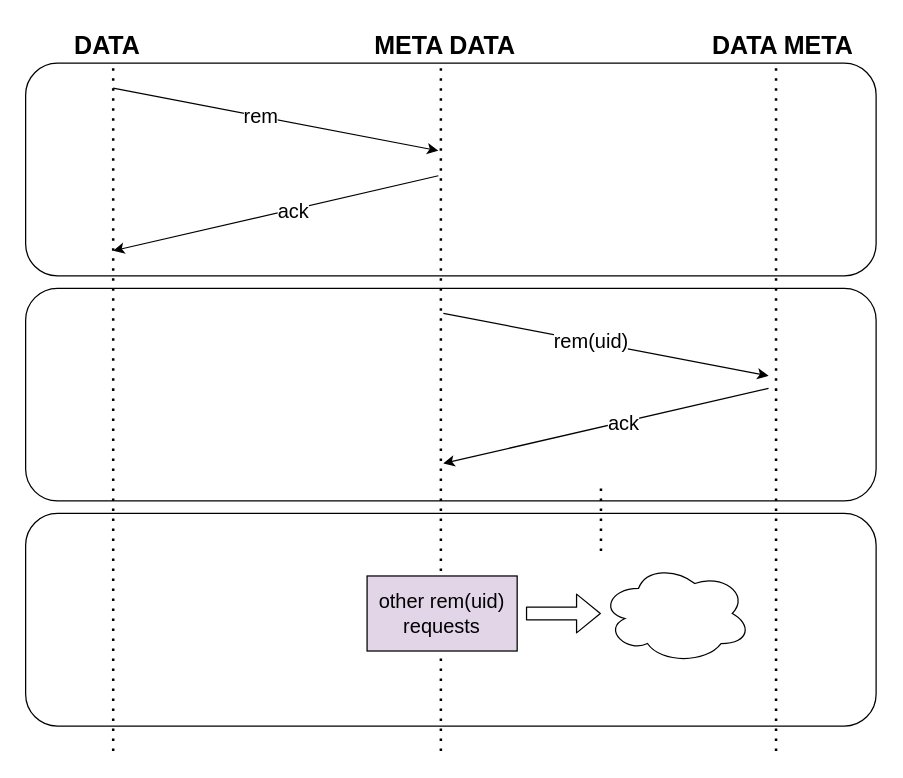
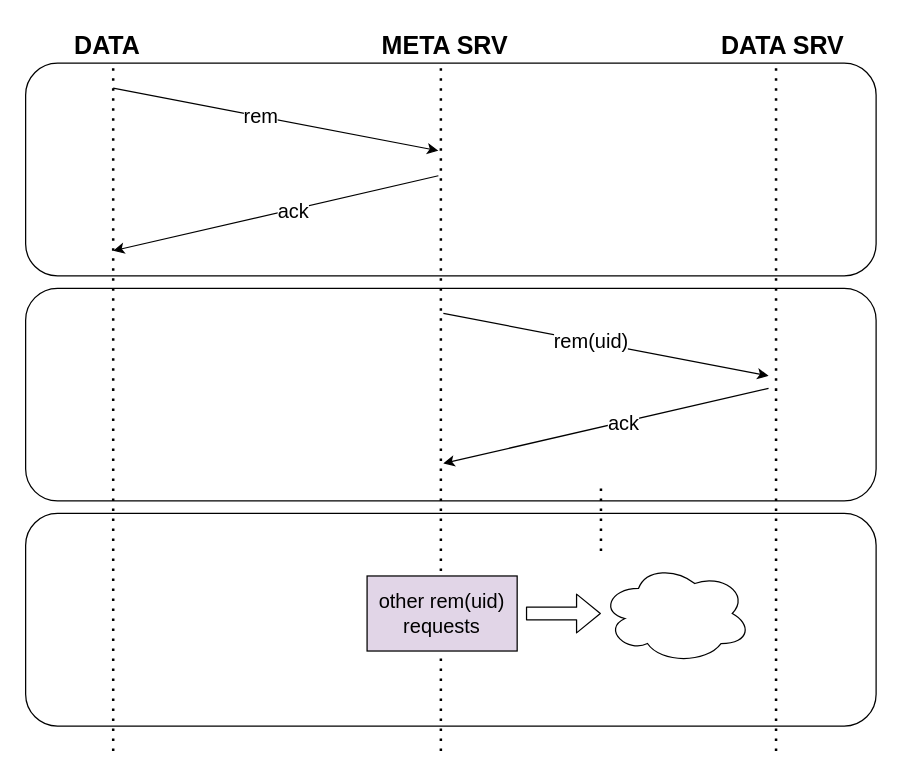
(445, 44) -> (445, 44)
(783, 44) -> (783, 44)
